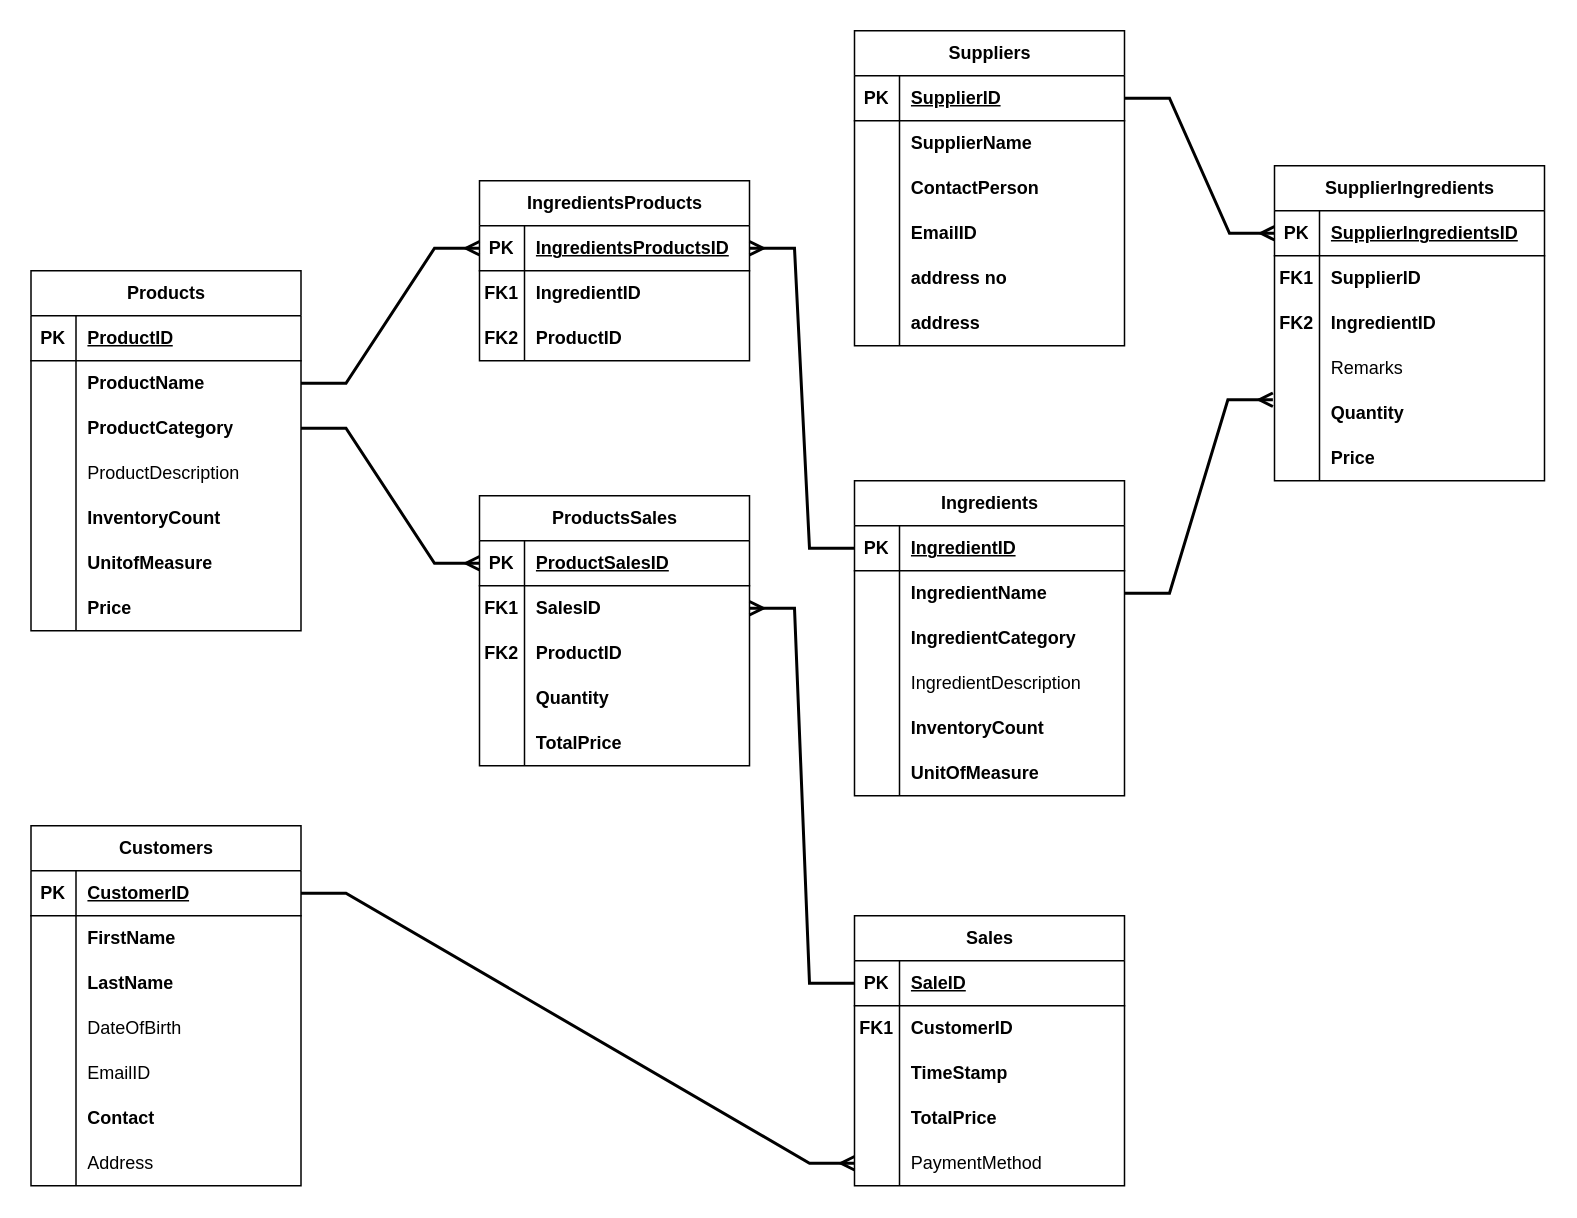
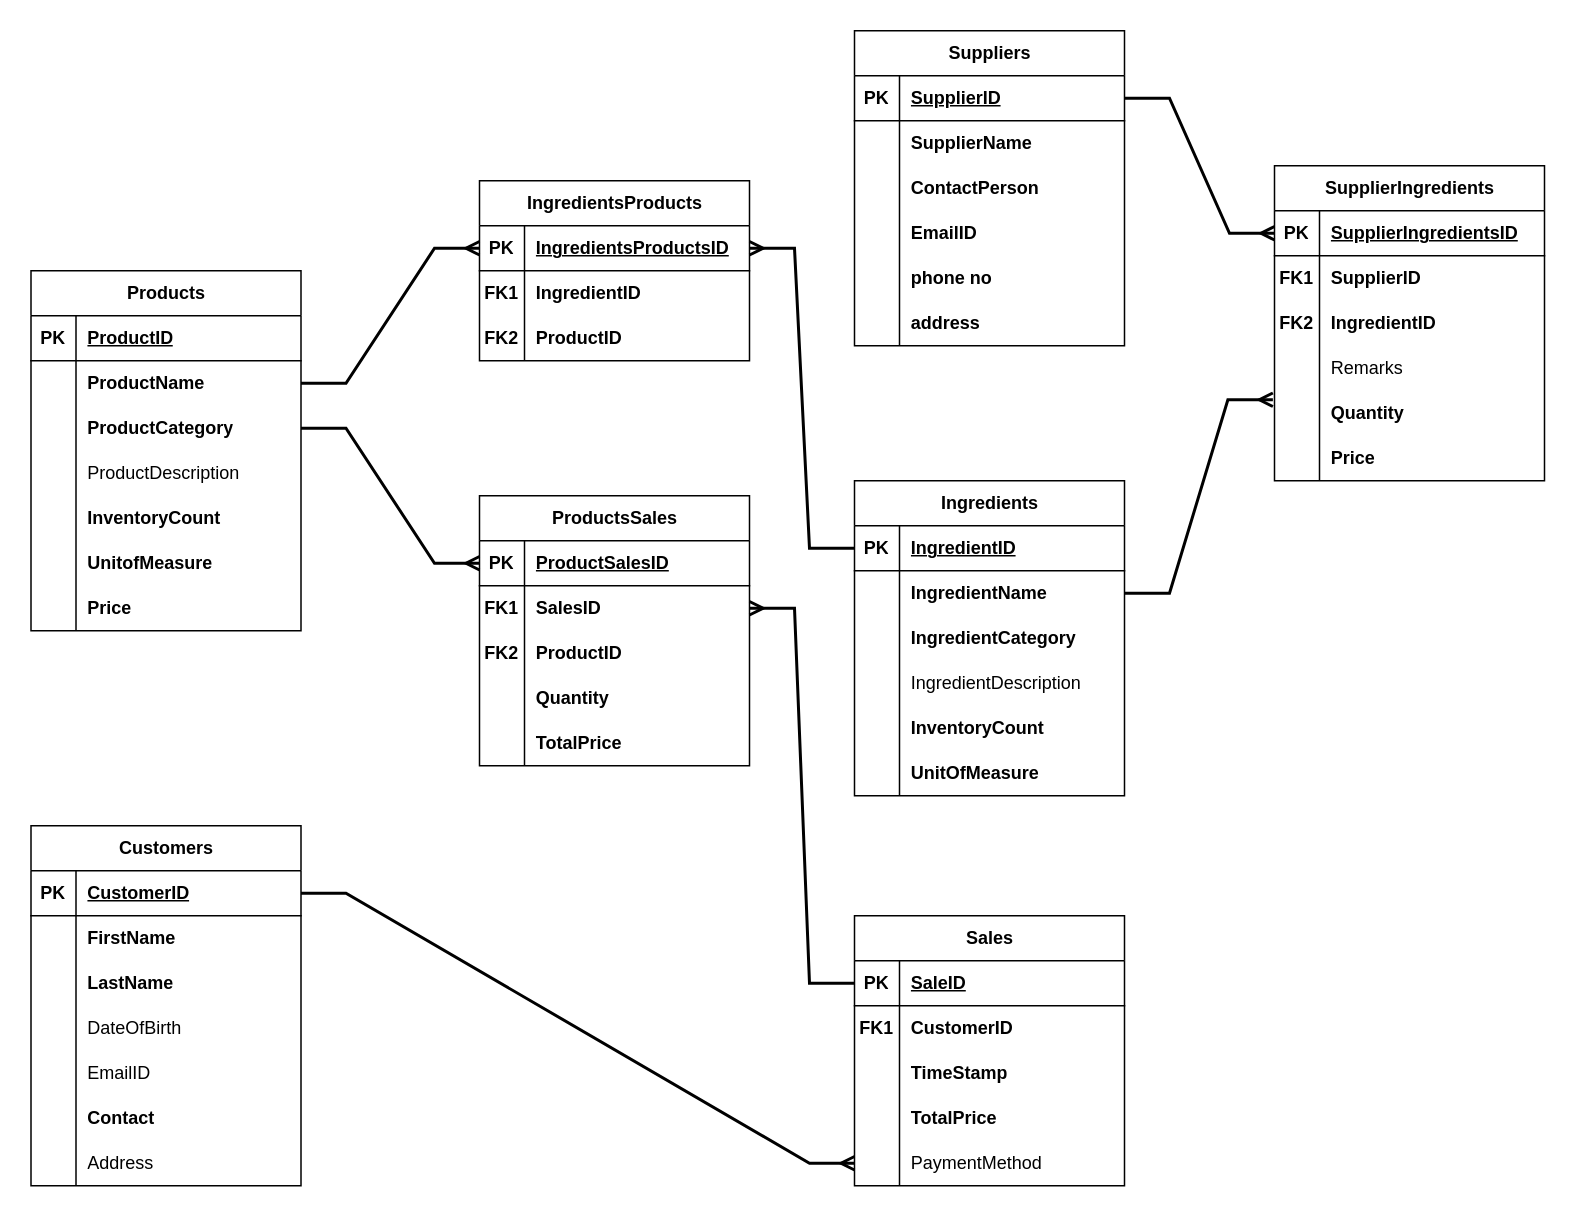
(959, 278) -> (949, 278)
